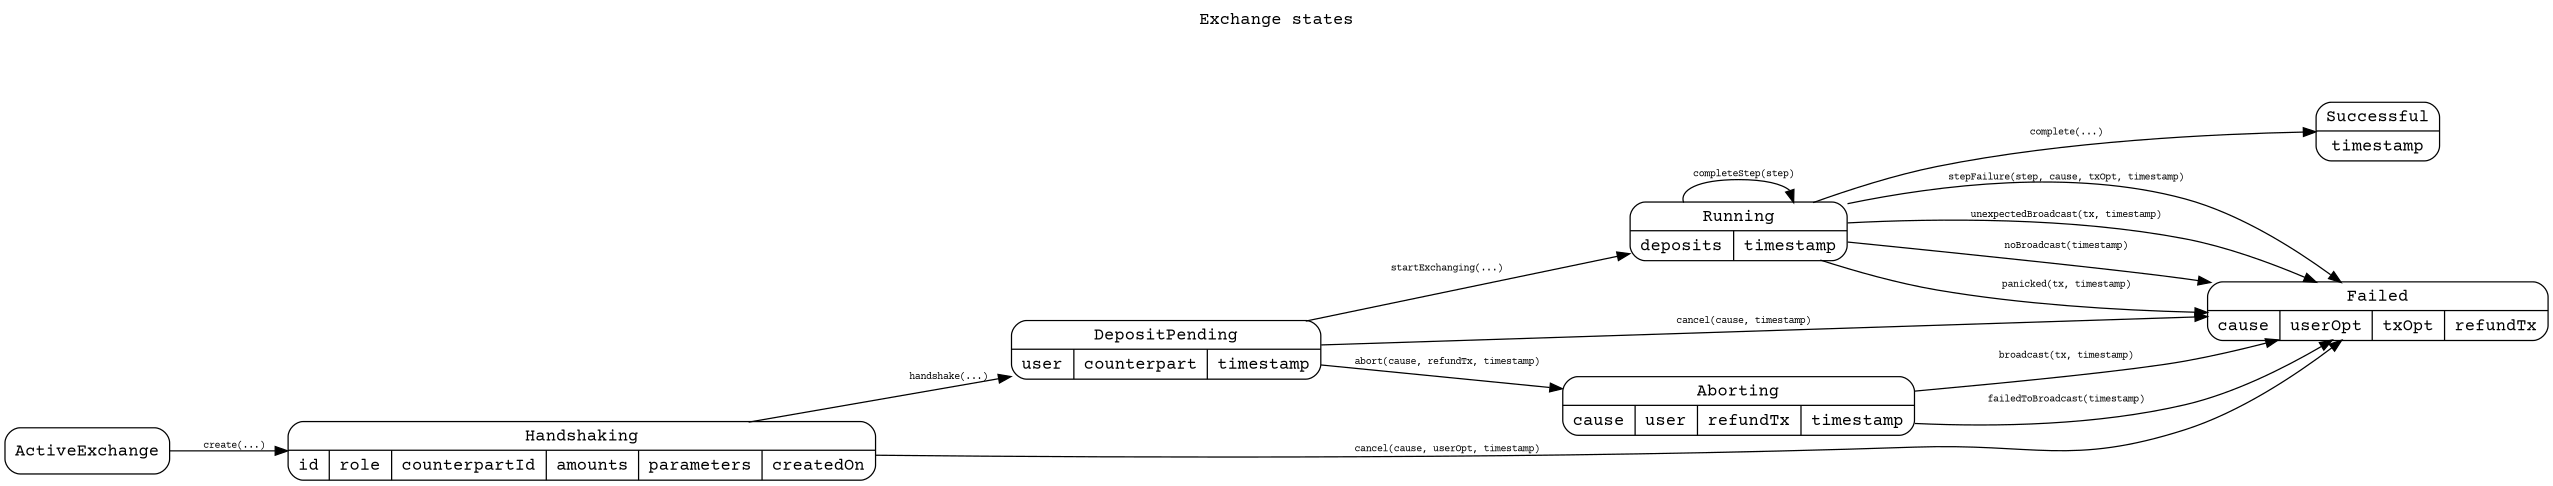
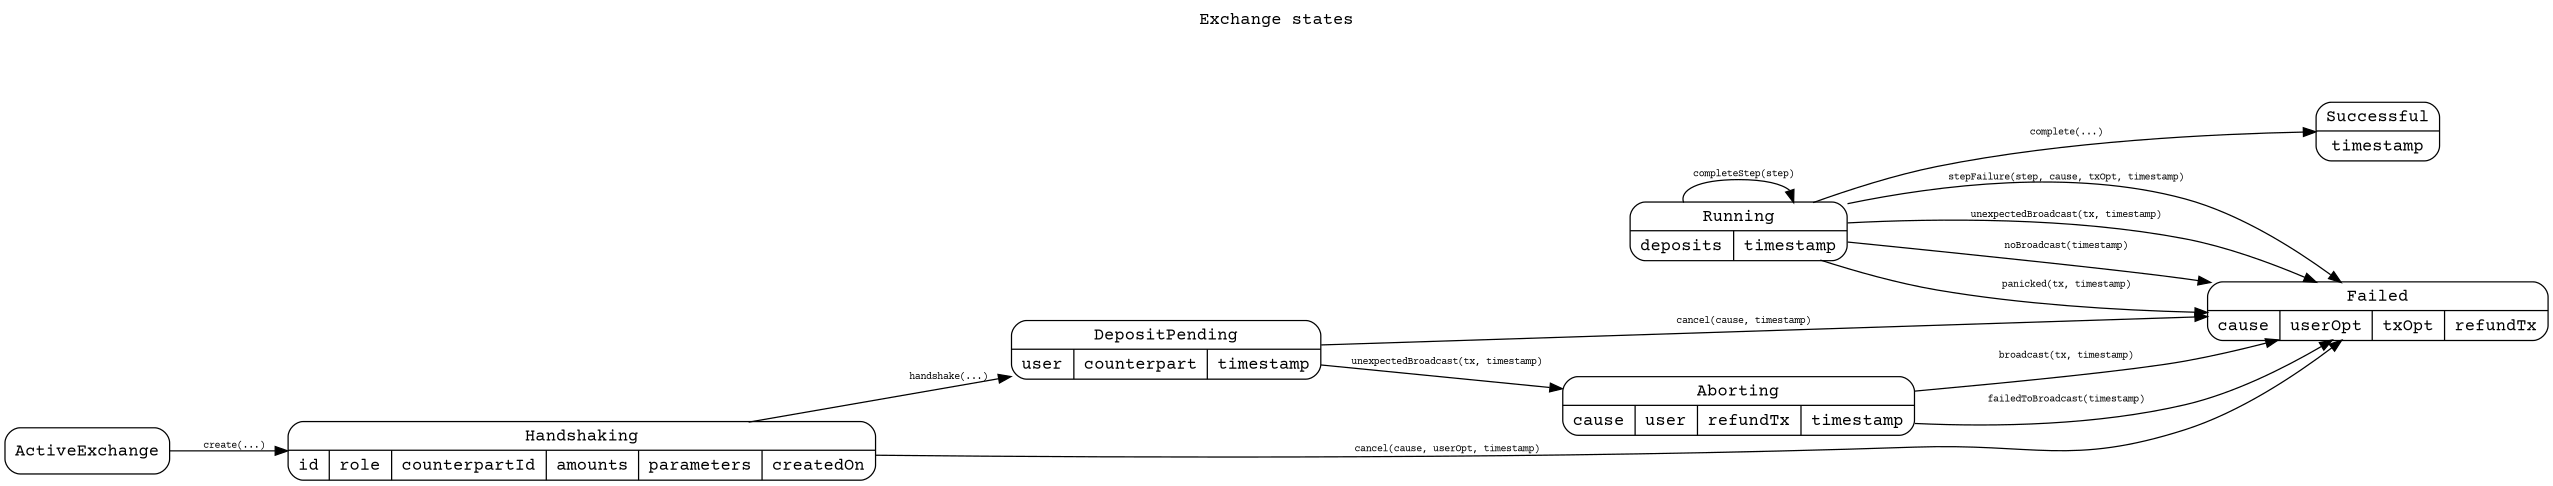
(1461, 289) -> none
(1442, 362) -> (1442, 362)
